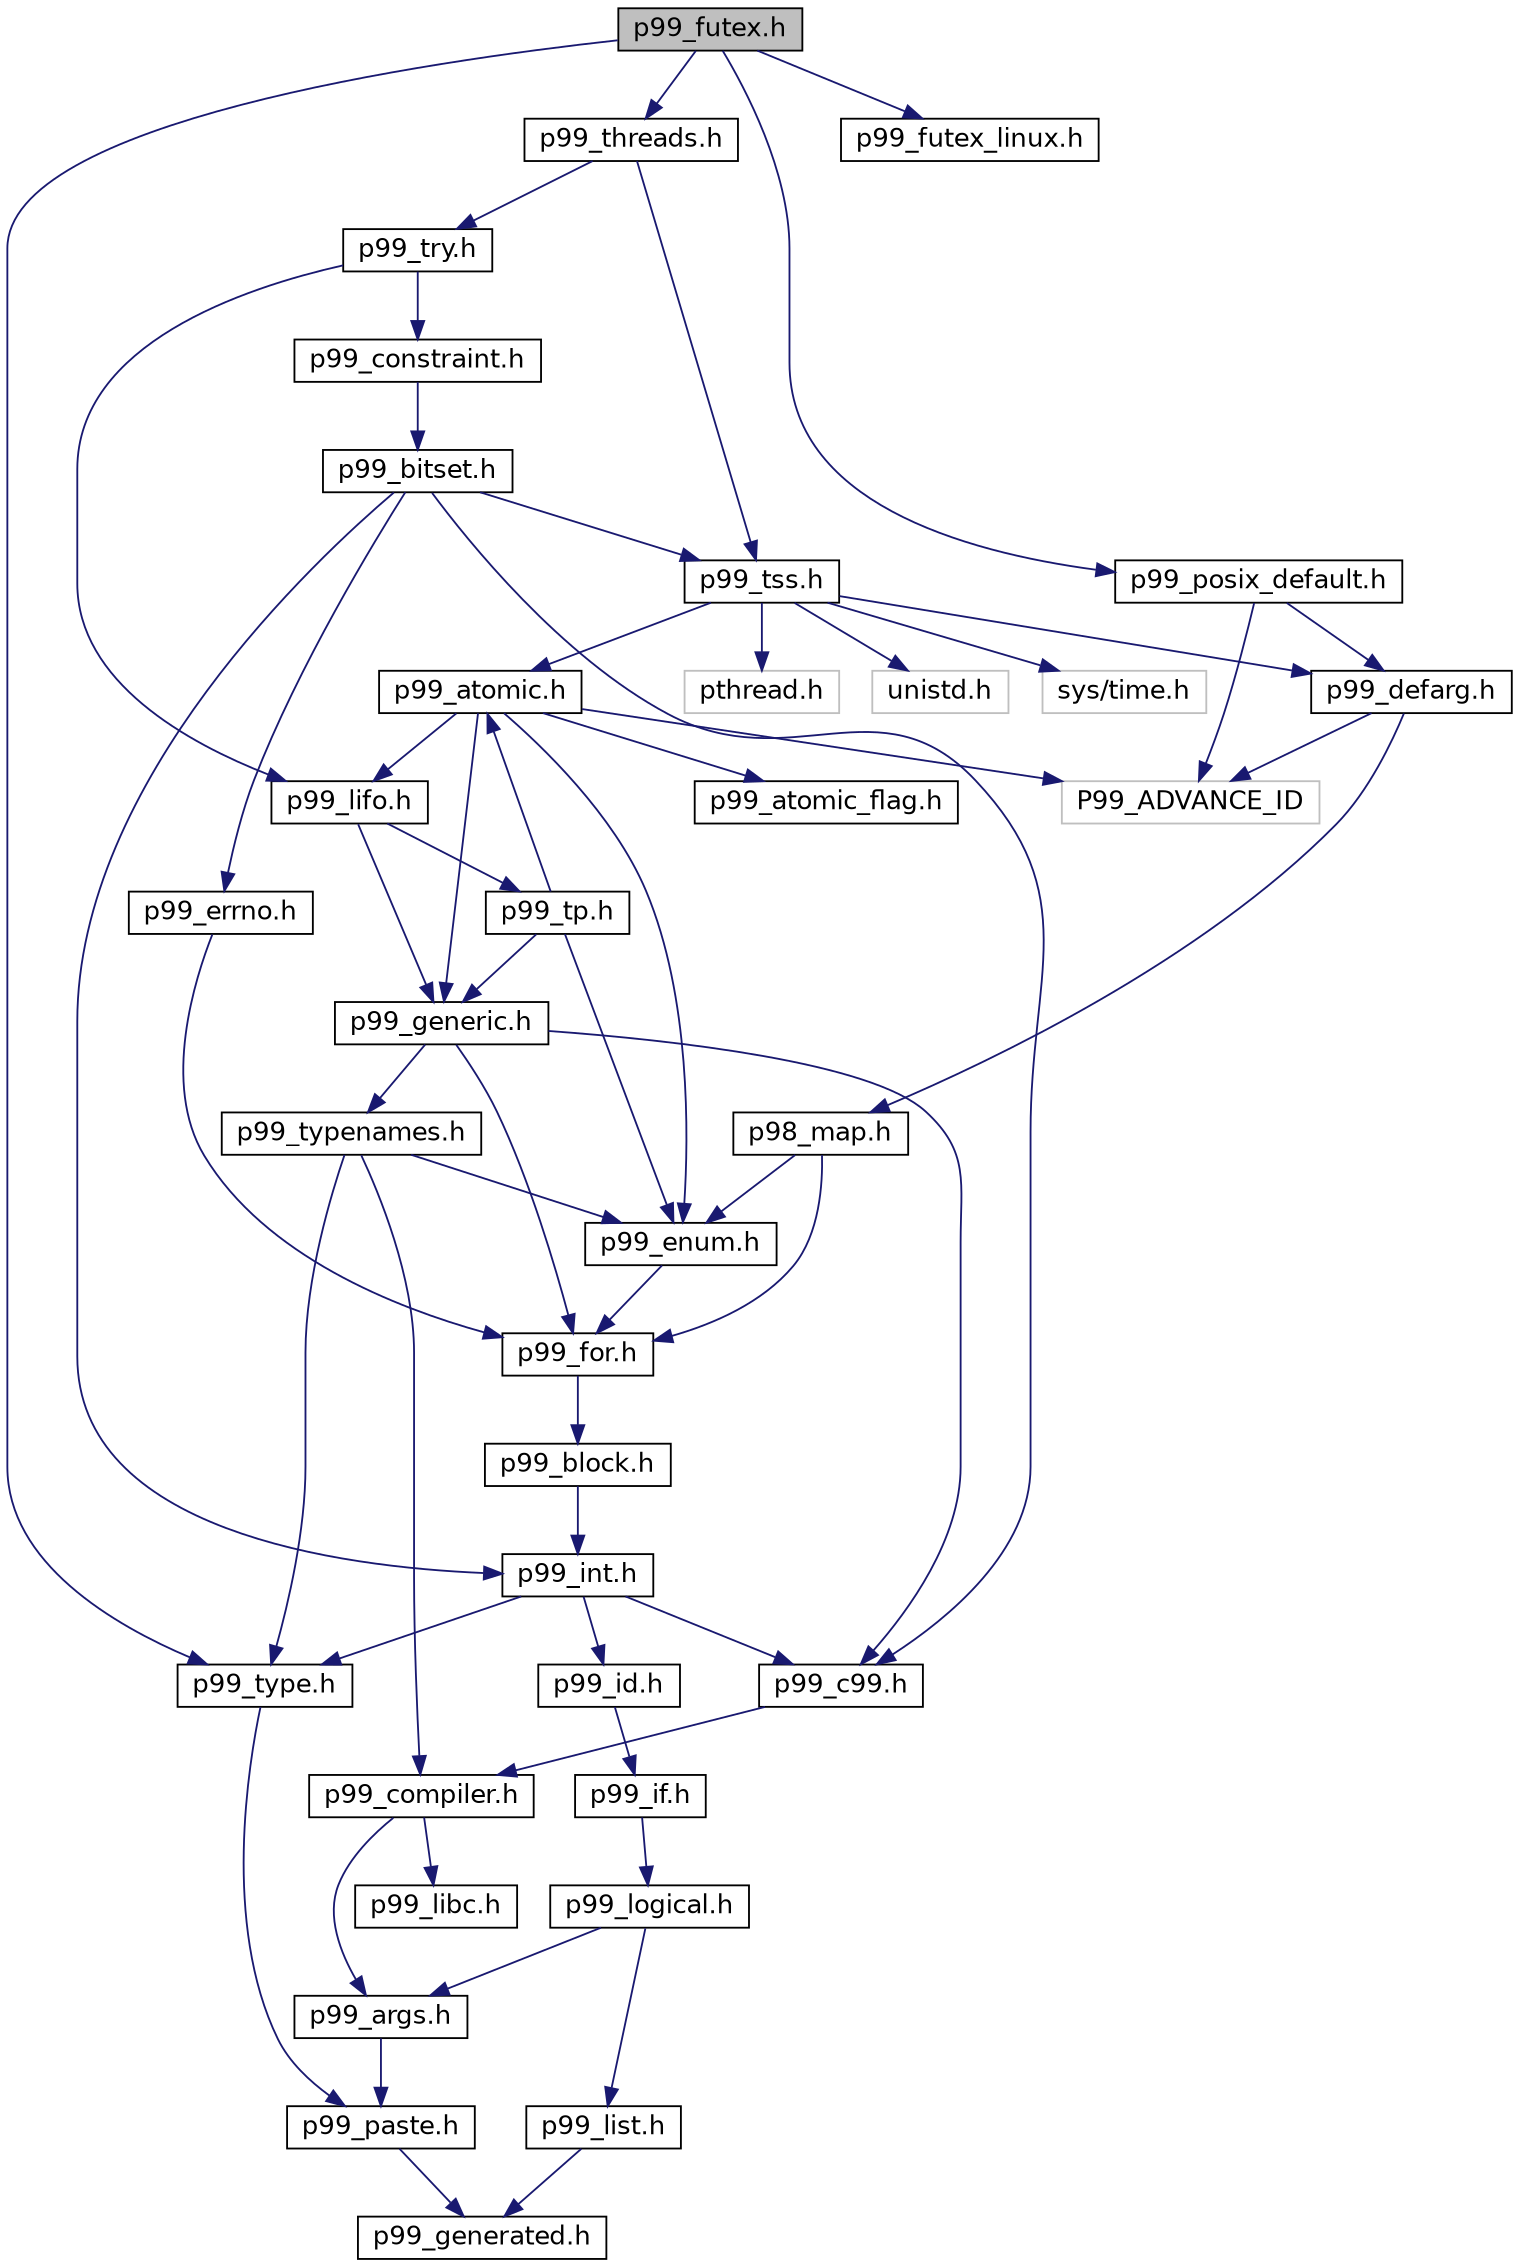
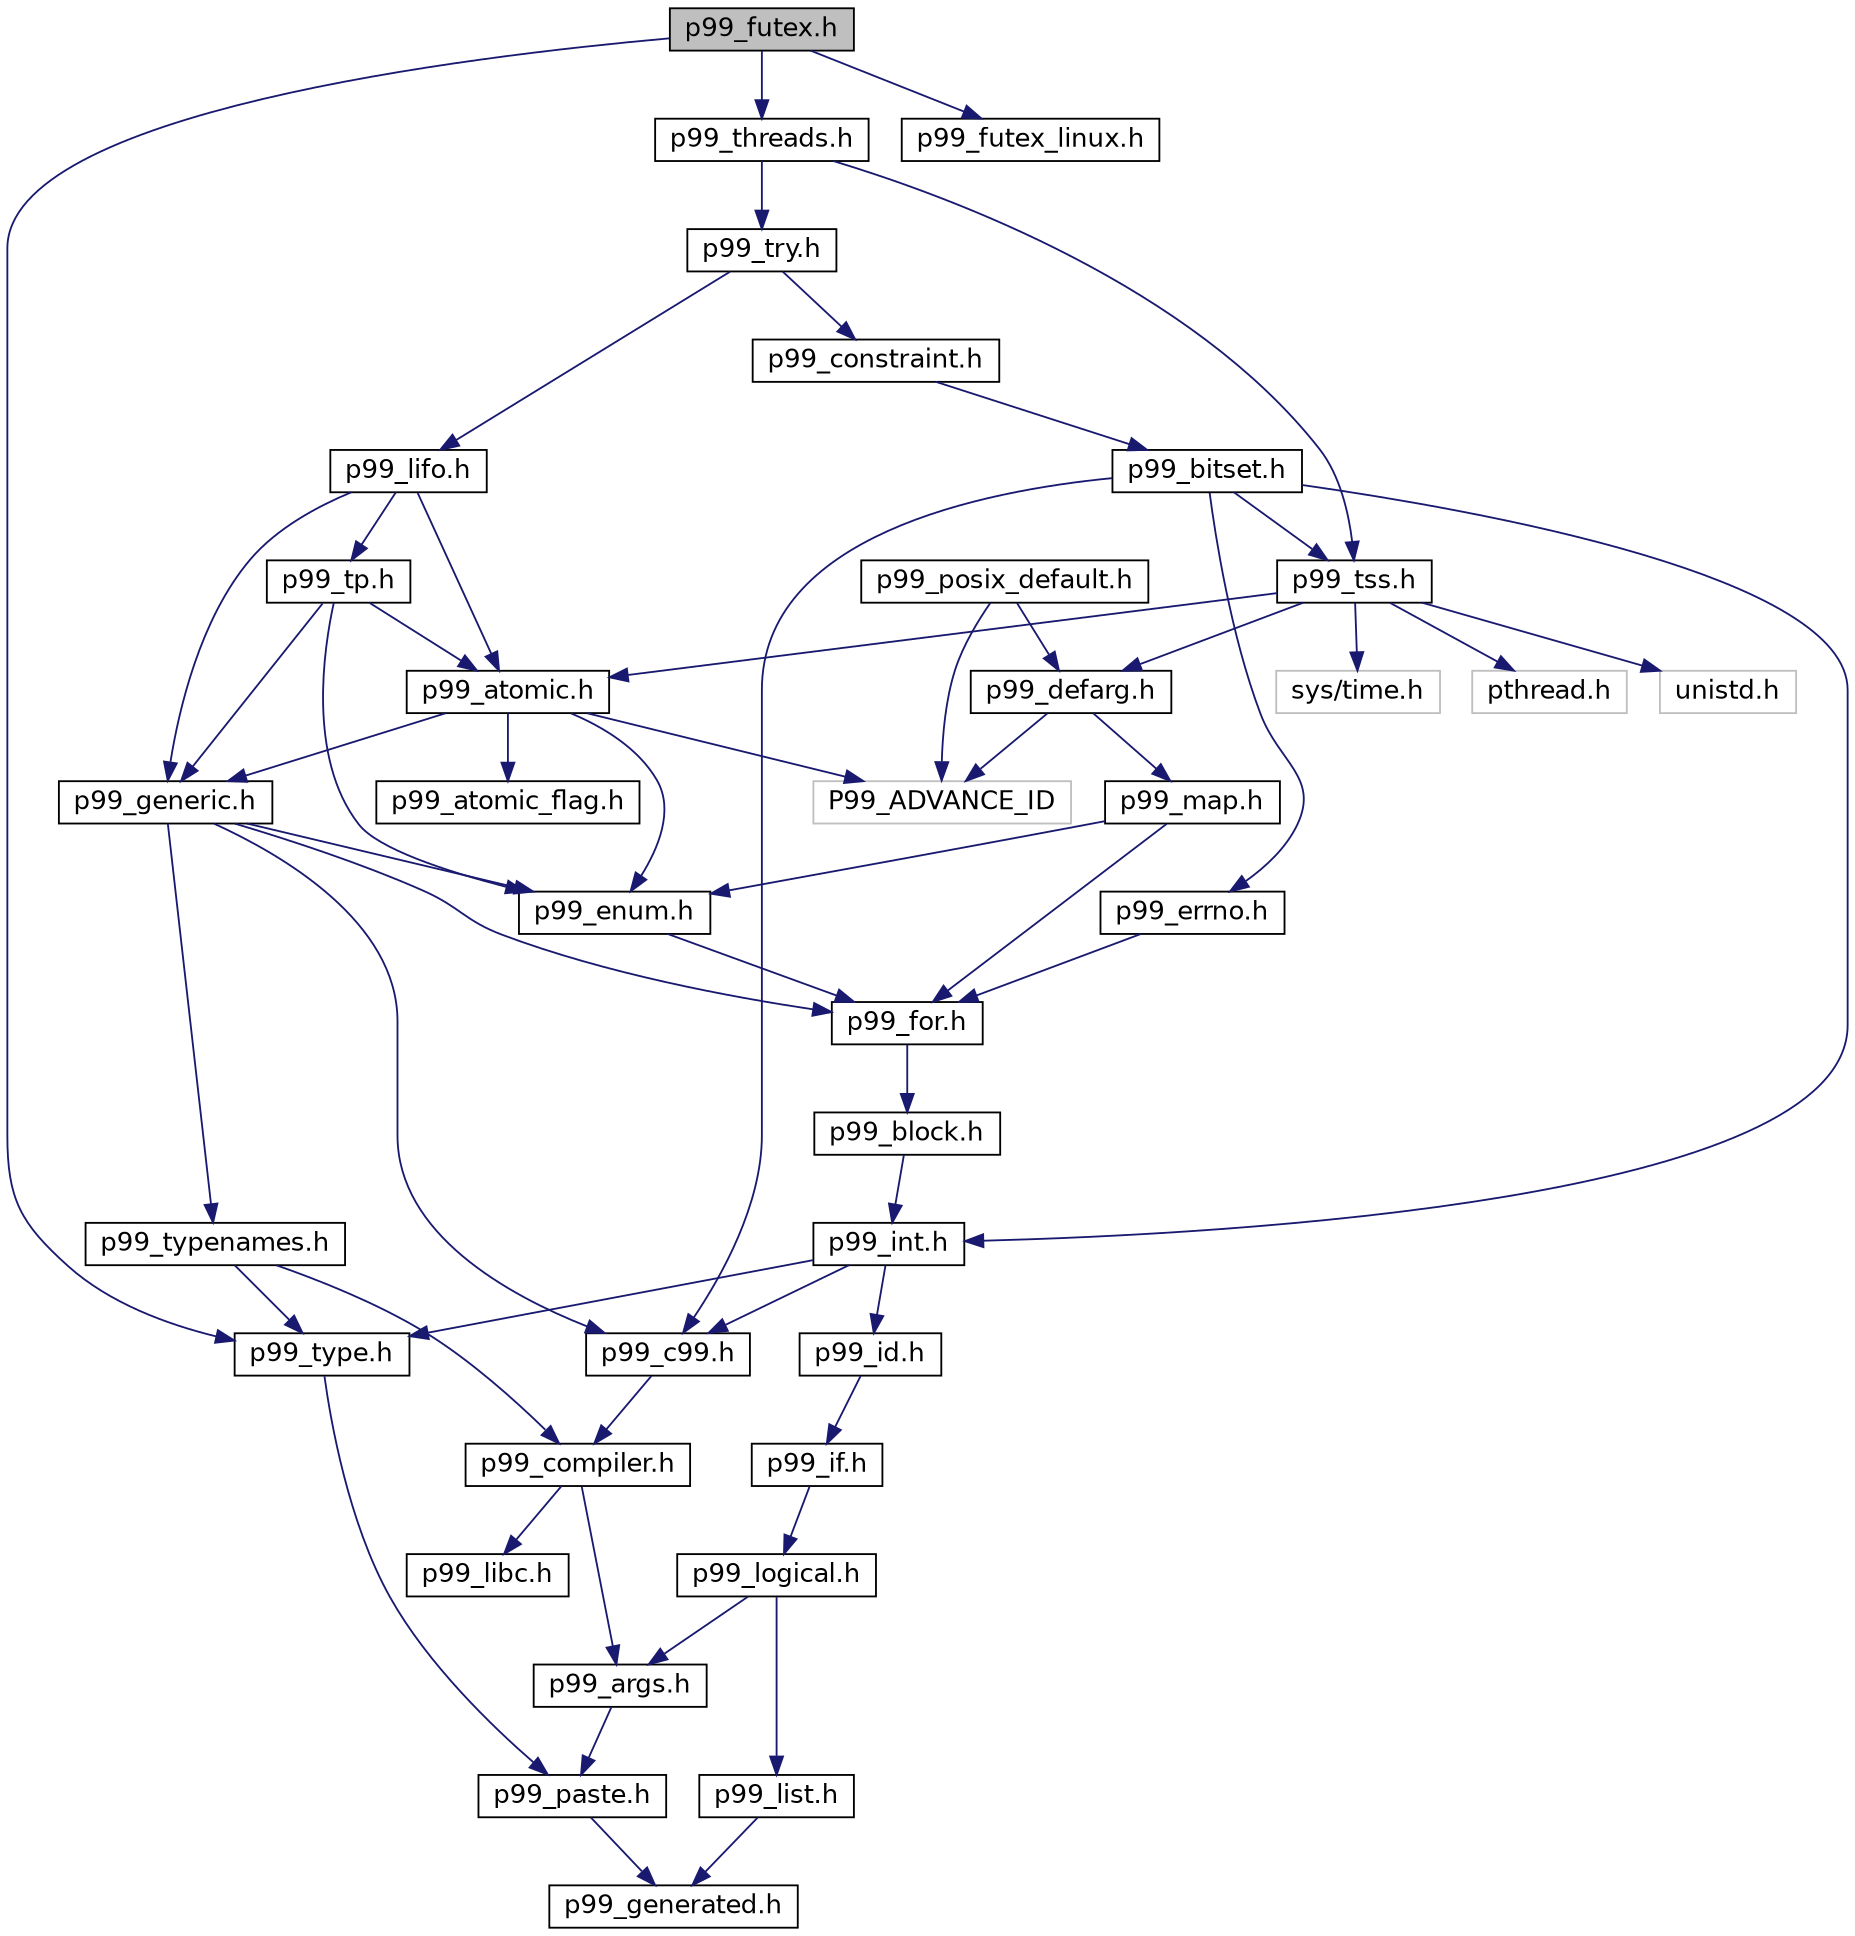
(796, 401) -> none
(422, 741) -> (454, 573)
(821, 1134) -> (1192, 802)
(507, 1186) -> (381, 855)
